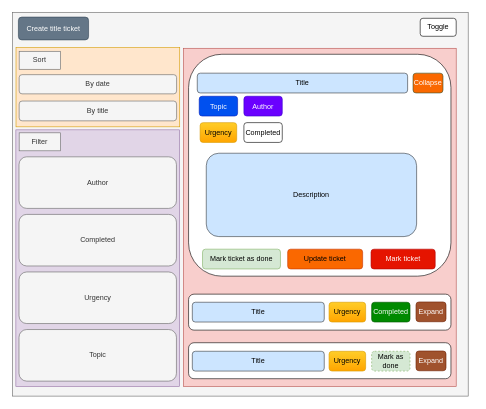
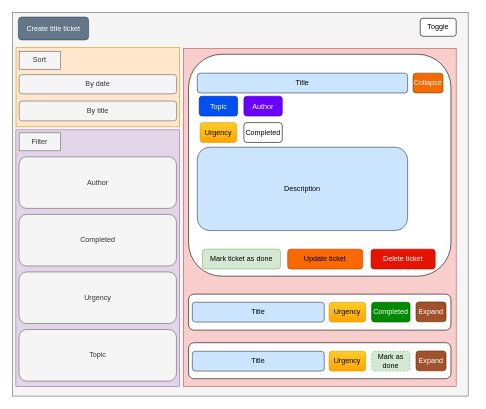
(311, 195) -> (302, 189)
(403, 260) -> (403, 260)
